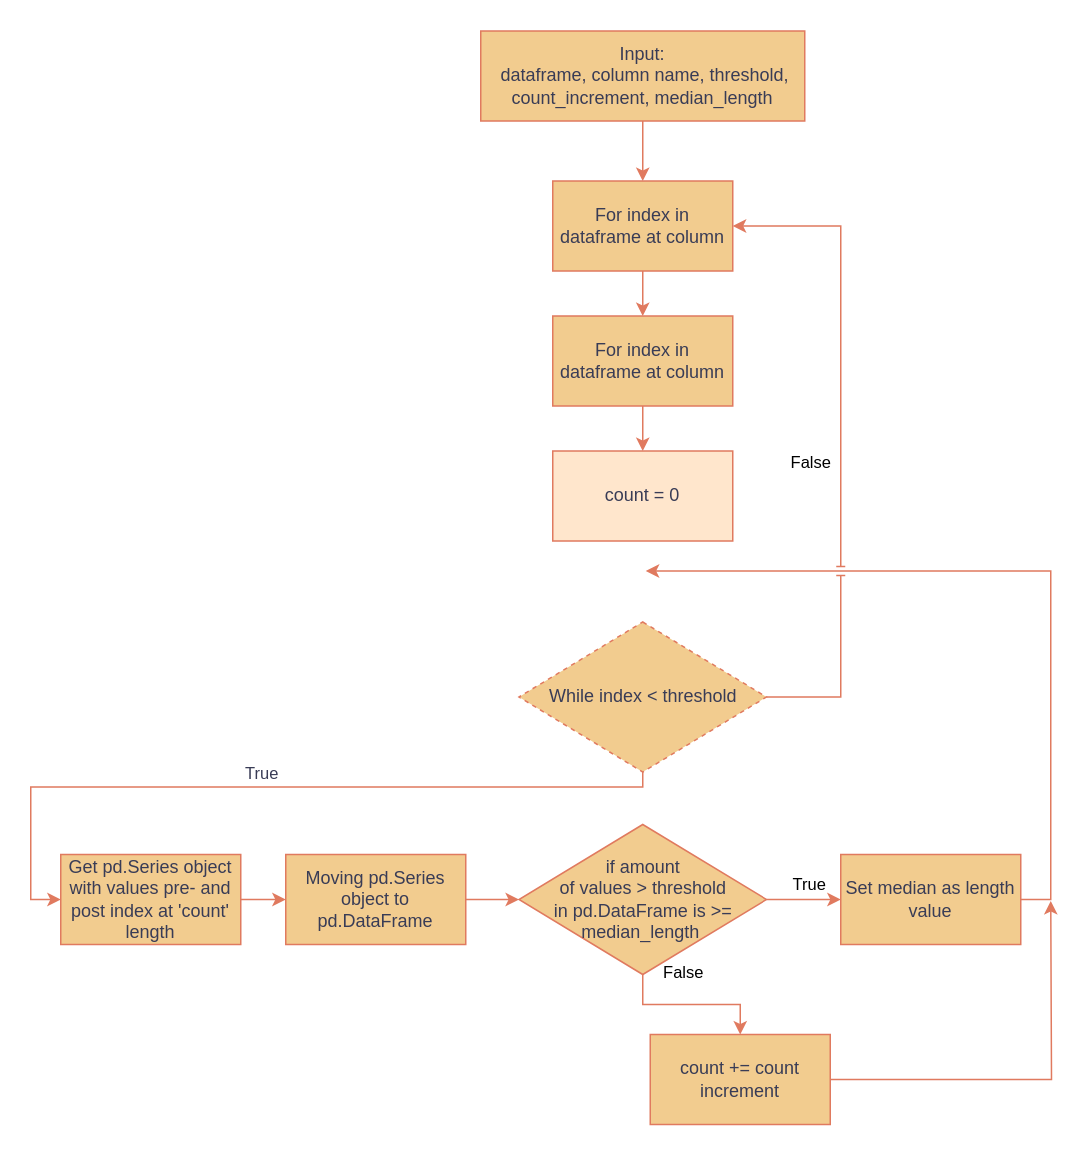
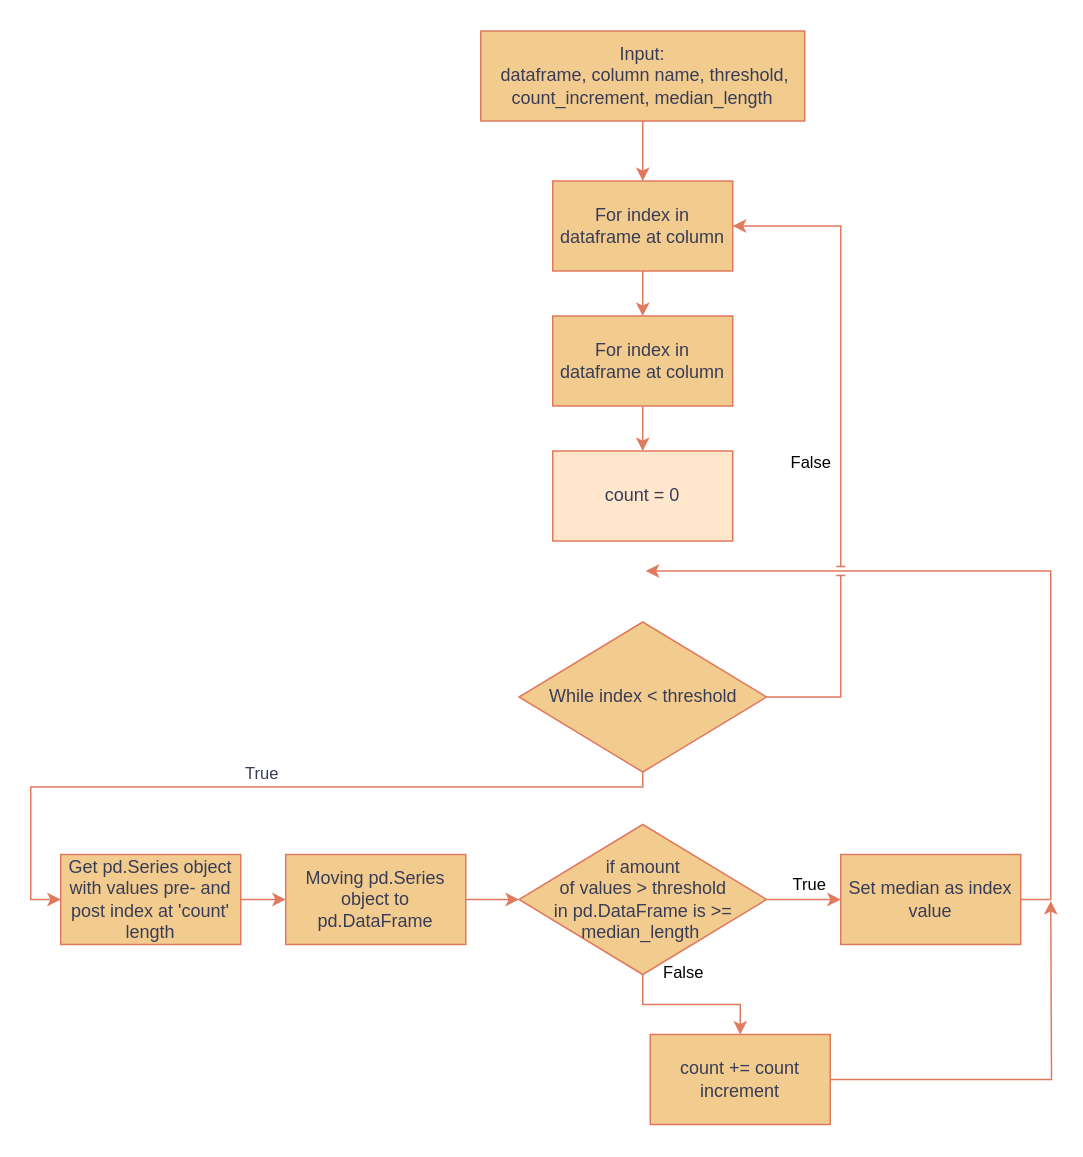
(643, 697) -> (643, 697)
(931, 899) -> (931, 899)
